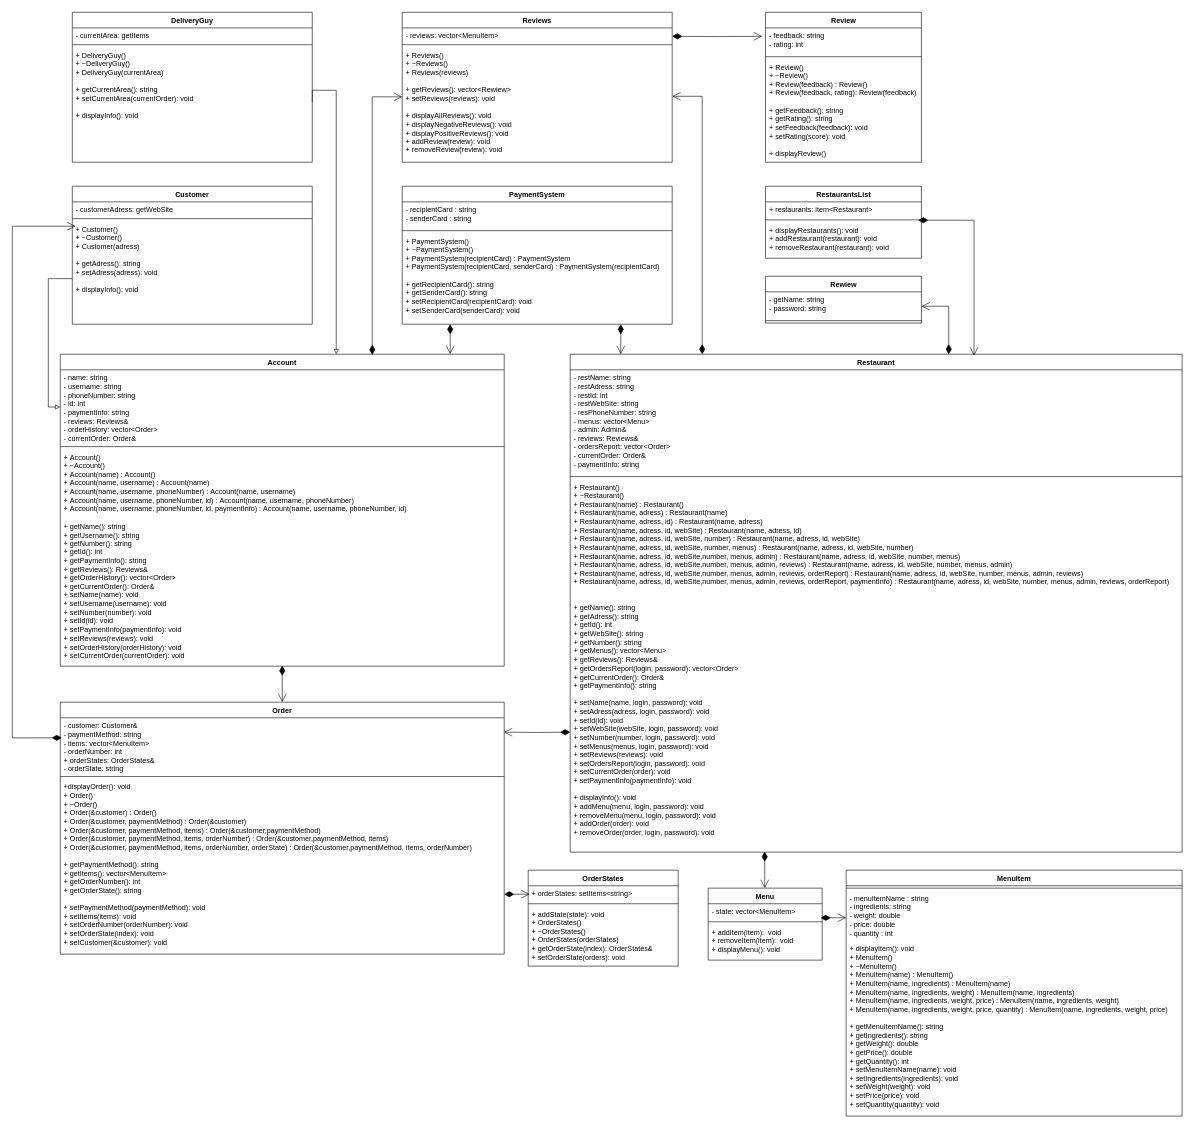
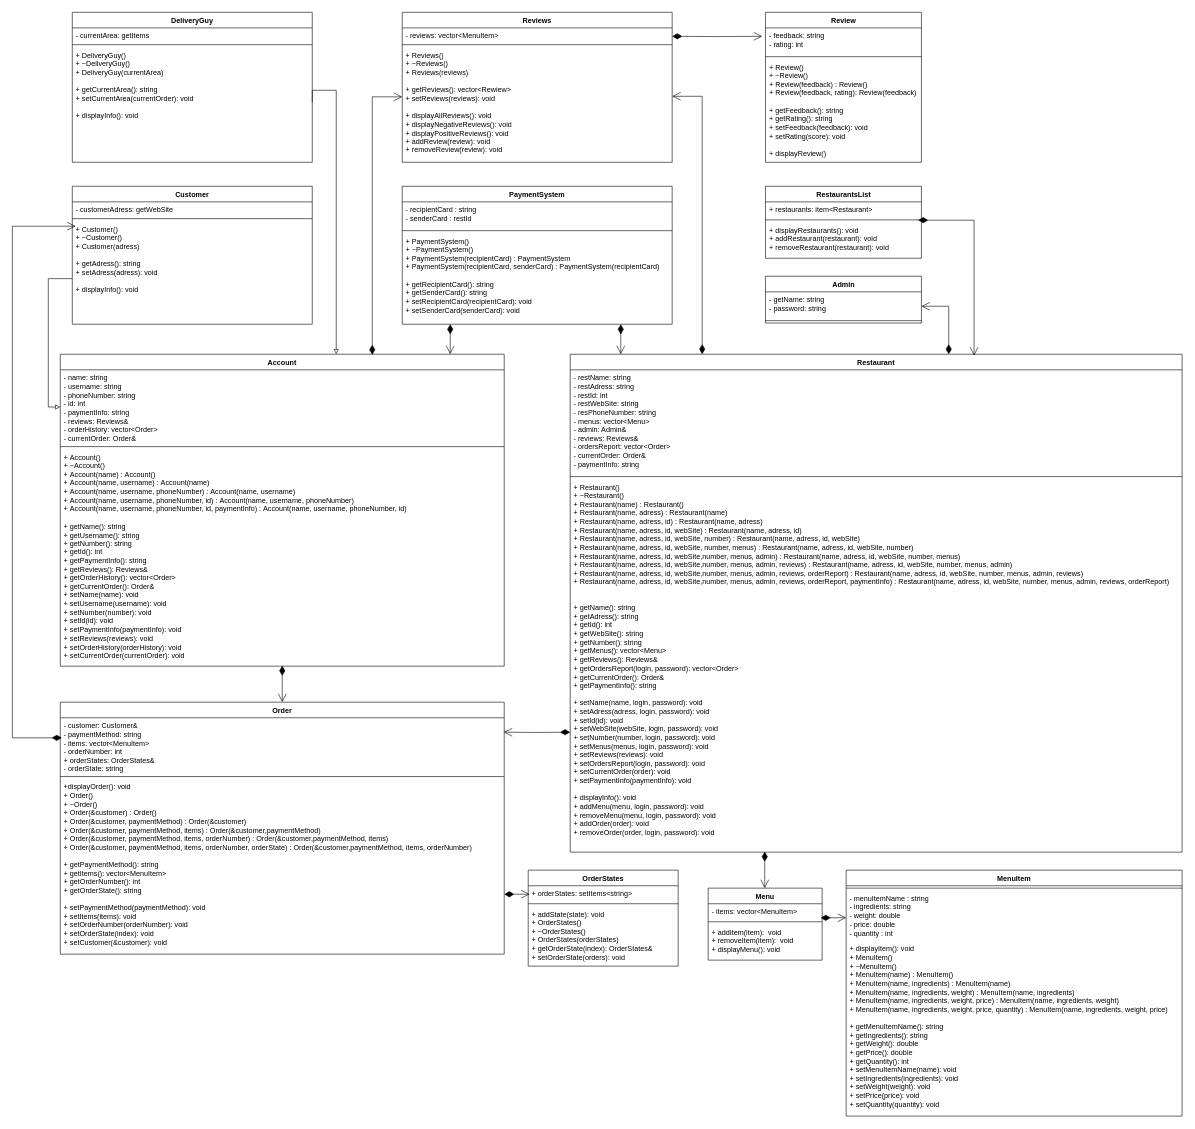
(448, 215) -> (448, 215)
(844, 285) -> (844, 285)
(759, 912) -> (759, 912)
